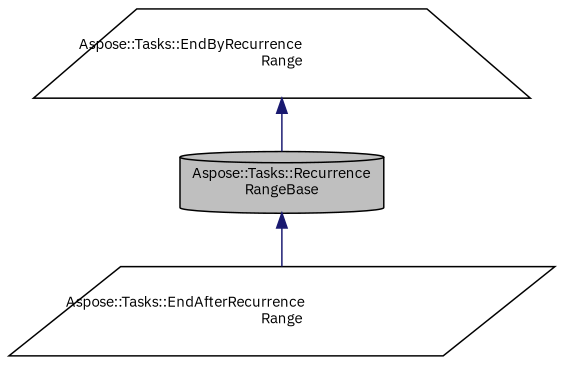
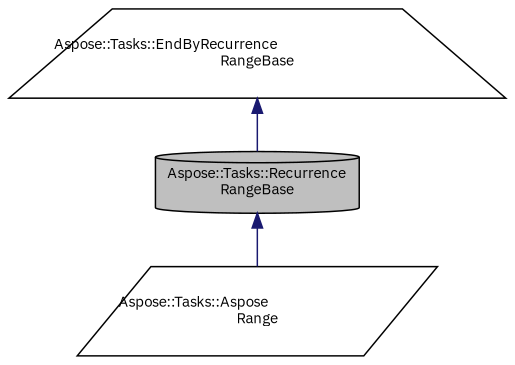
(282, 54) -> (257, 54)
(282, 311) -> (257, 311)
